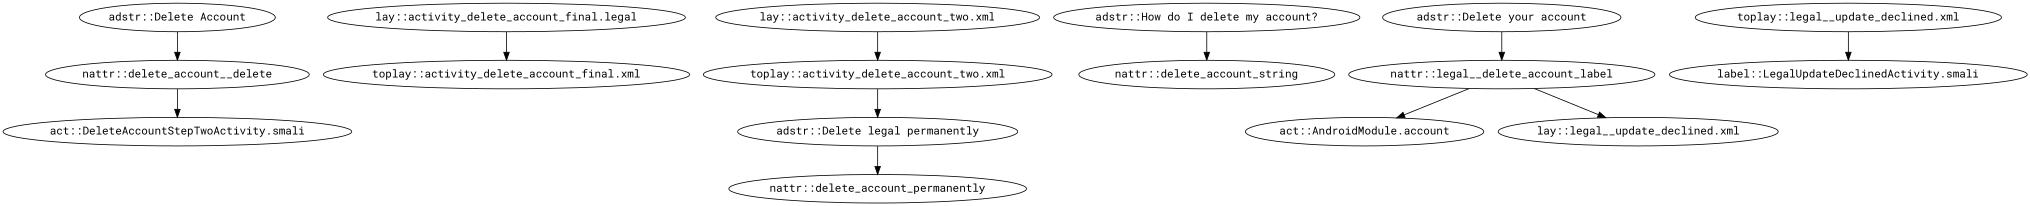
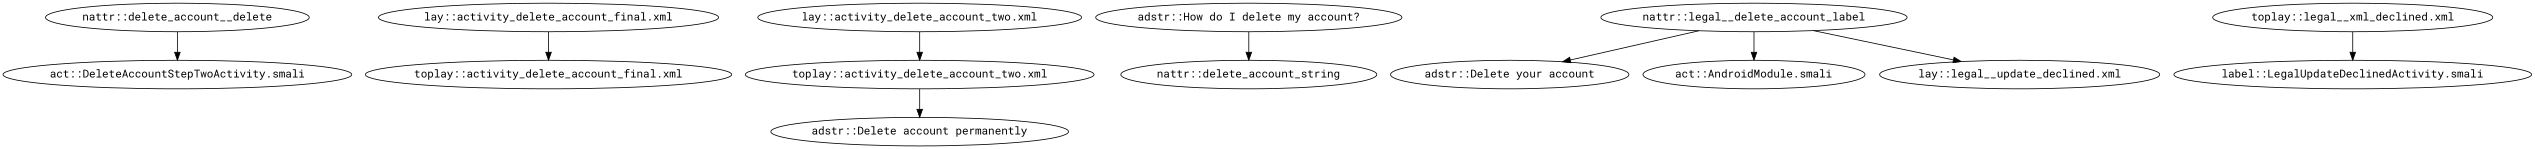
(177, 17) -> none
(507, 17) -> (549, 17)
(1848, 17) -> (2353, 17)
(1502, 42) -> (1635, 45)
(878, 132) -> (920, 132)
(1365, 132) -> (1754, 75)
(878, 189) -> none
